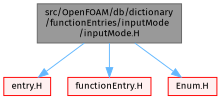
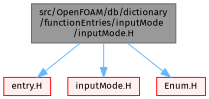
(109, 86) -> (104, 86)
